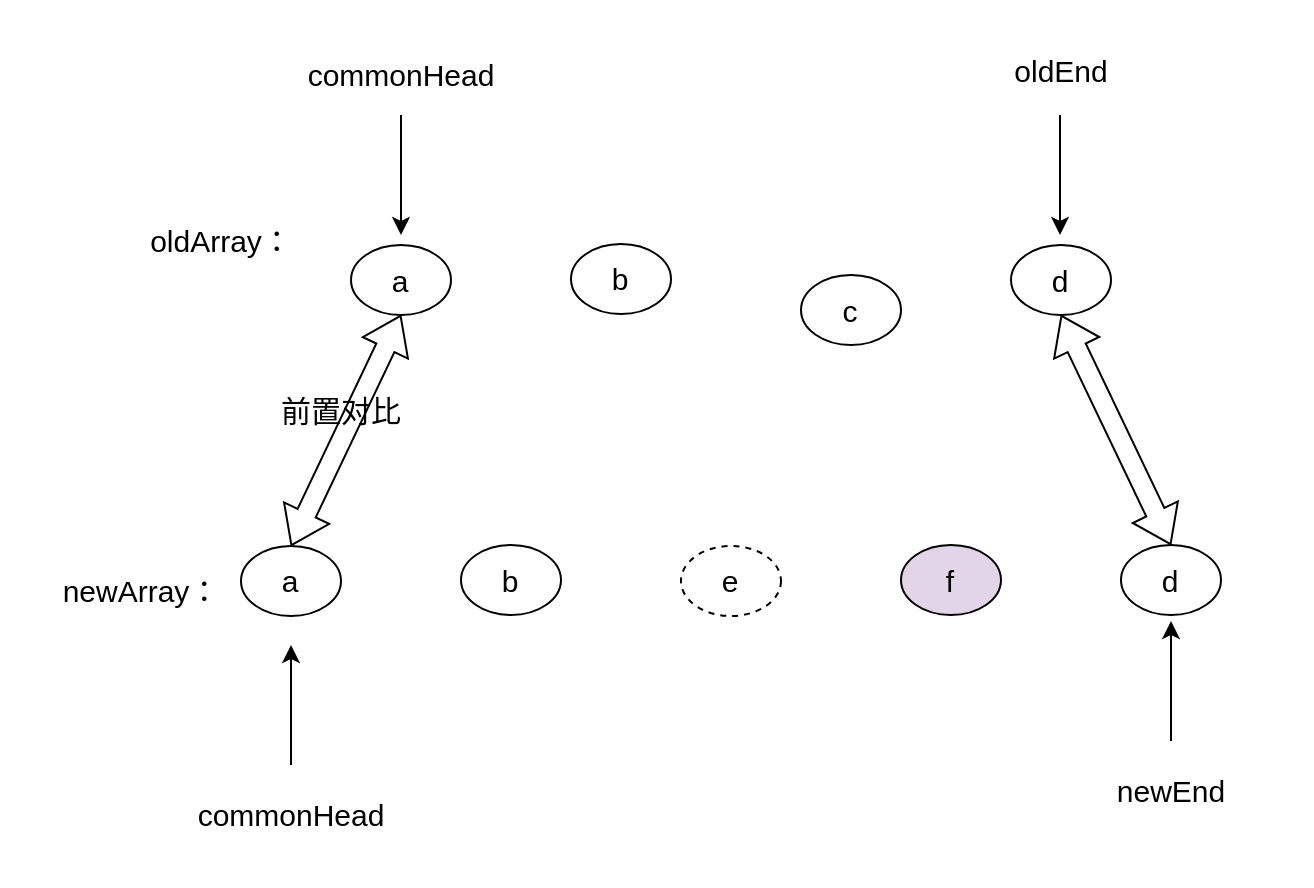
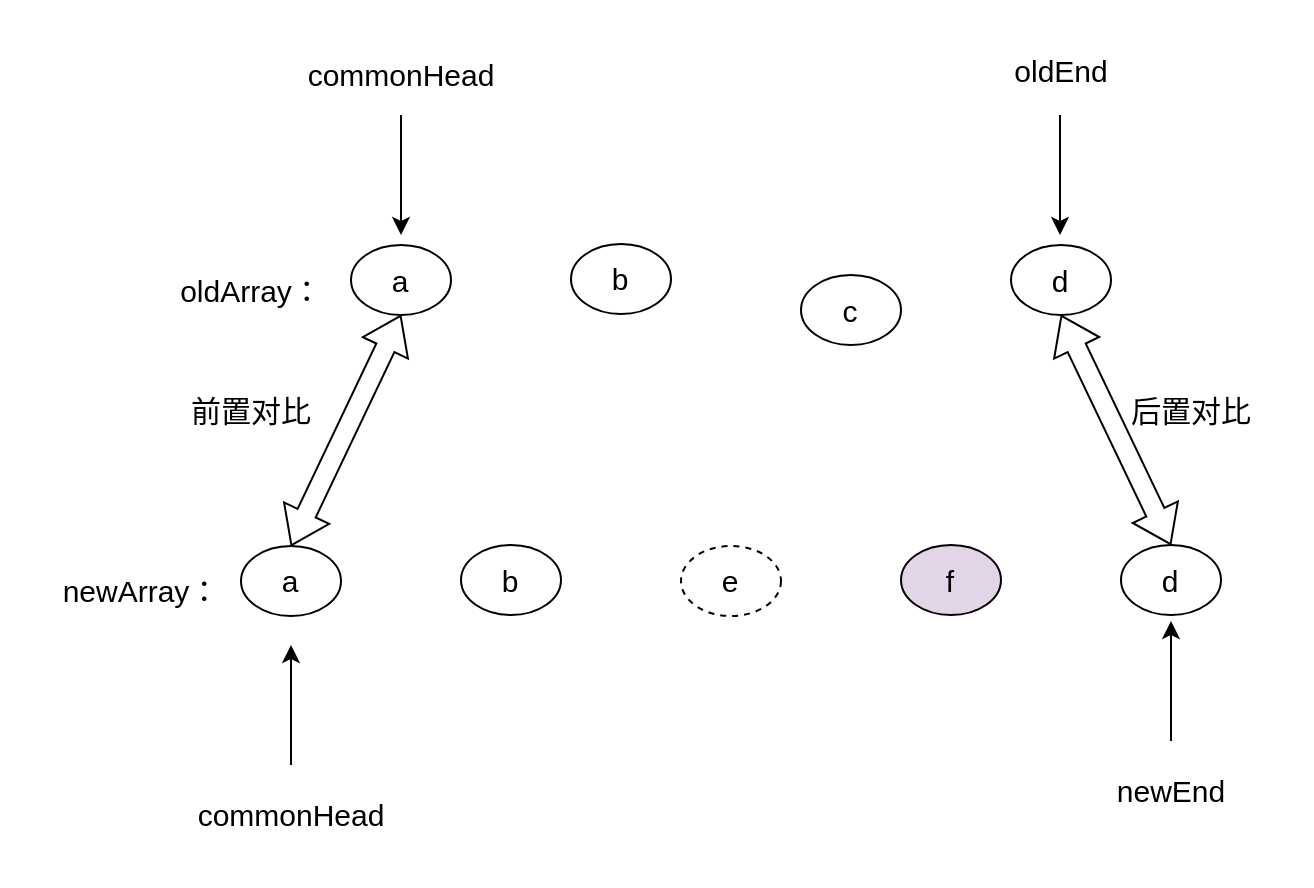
(221, 240) -> (251, 290)
(341, 411) -> (251, 411)
none -> (1191, 411)
